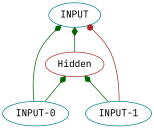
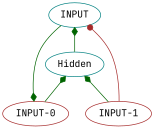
(35, 63) -> (38, 55)
(75, 64) -> (75, 64)
(36, 114) -> (36, 114)
(119, 114) -> (119, 114)
